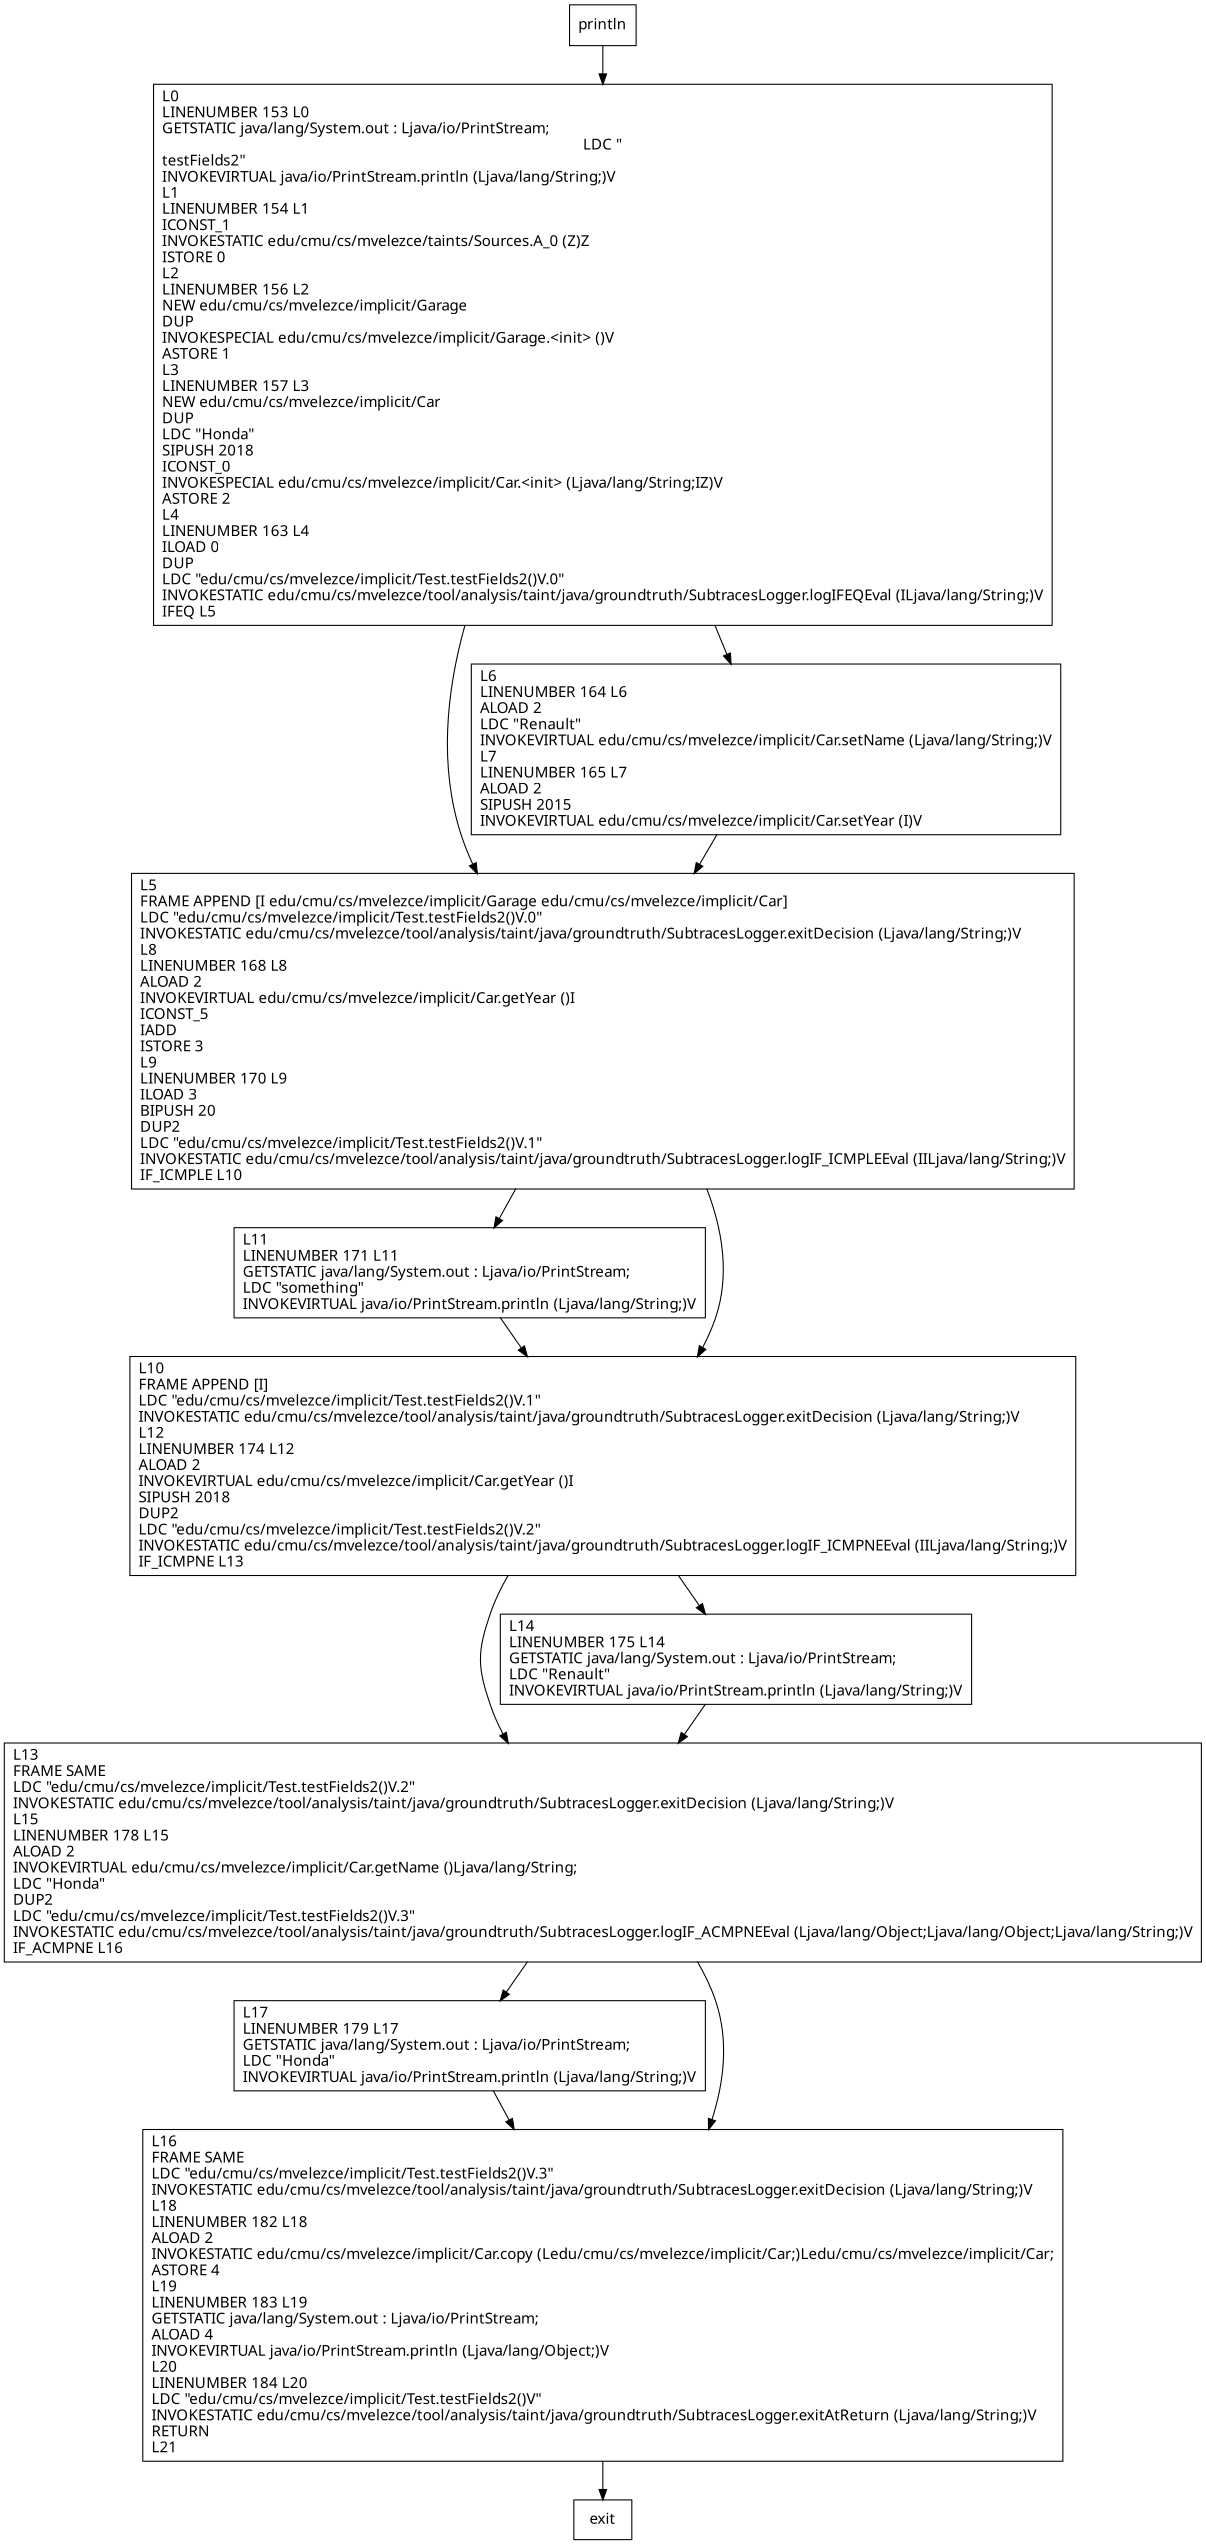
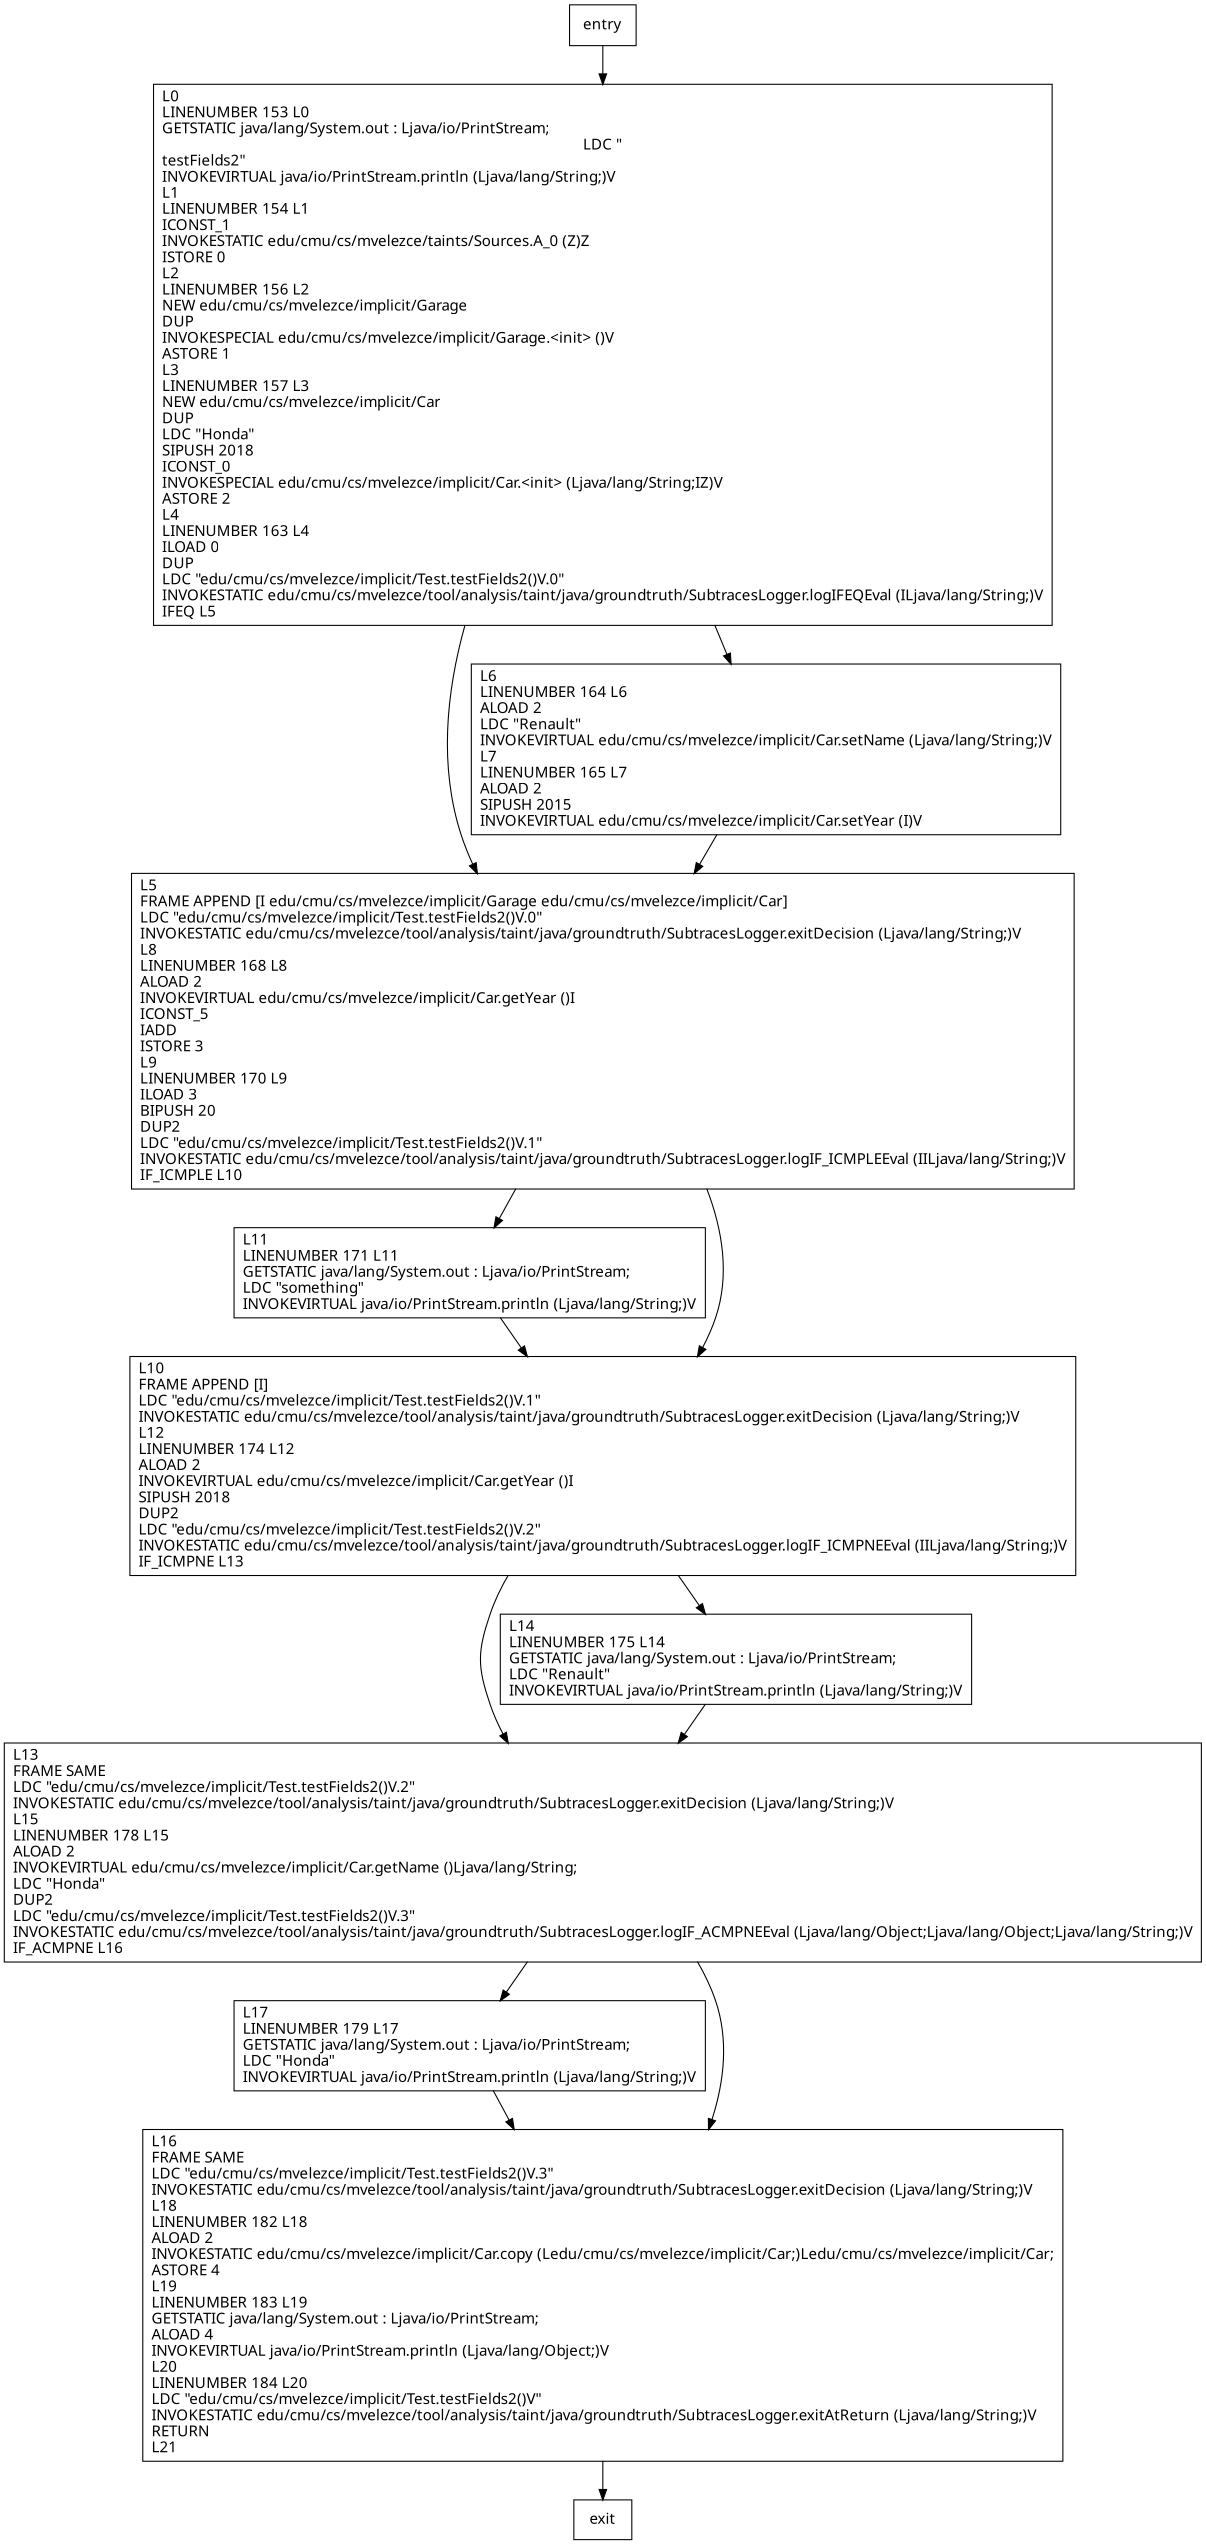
(603, 25) -> (603, 25)
